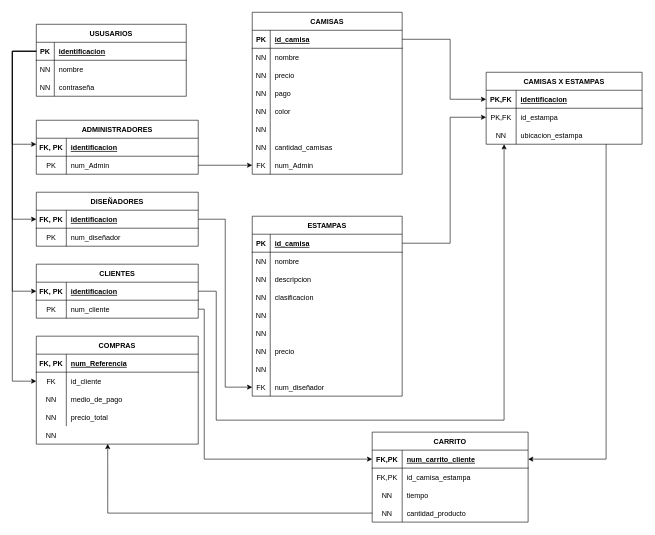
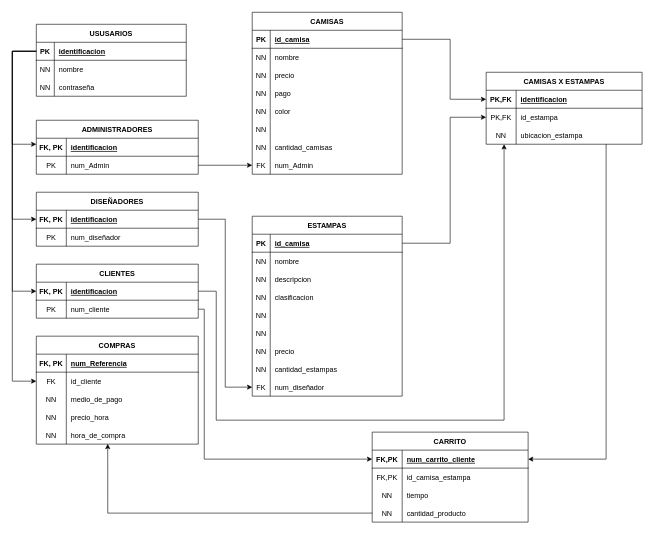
none -> (336, 369)
(93, 418) -> (92, 418)
none -> (132, 435)
